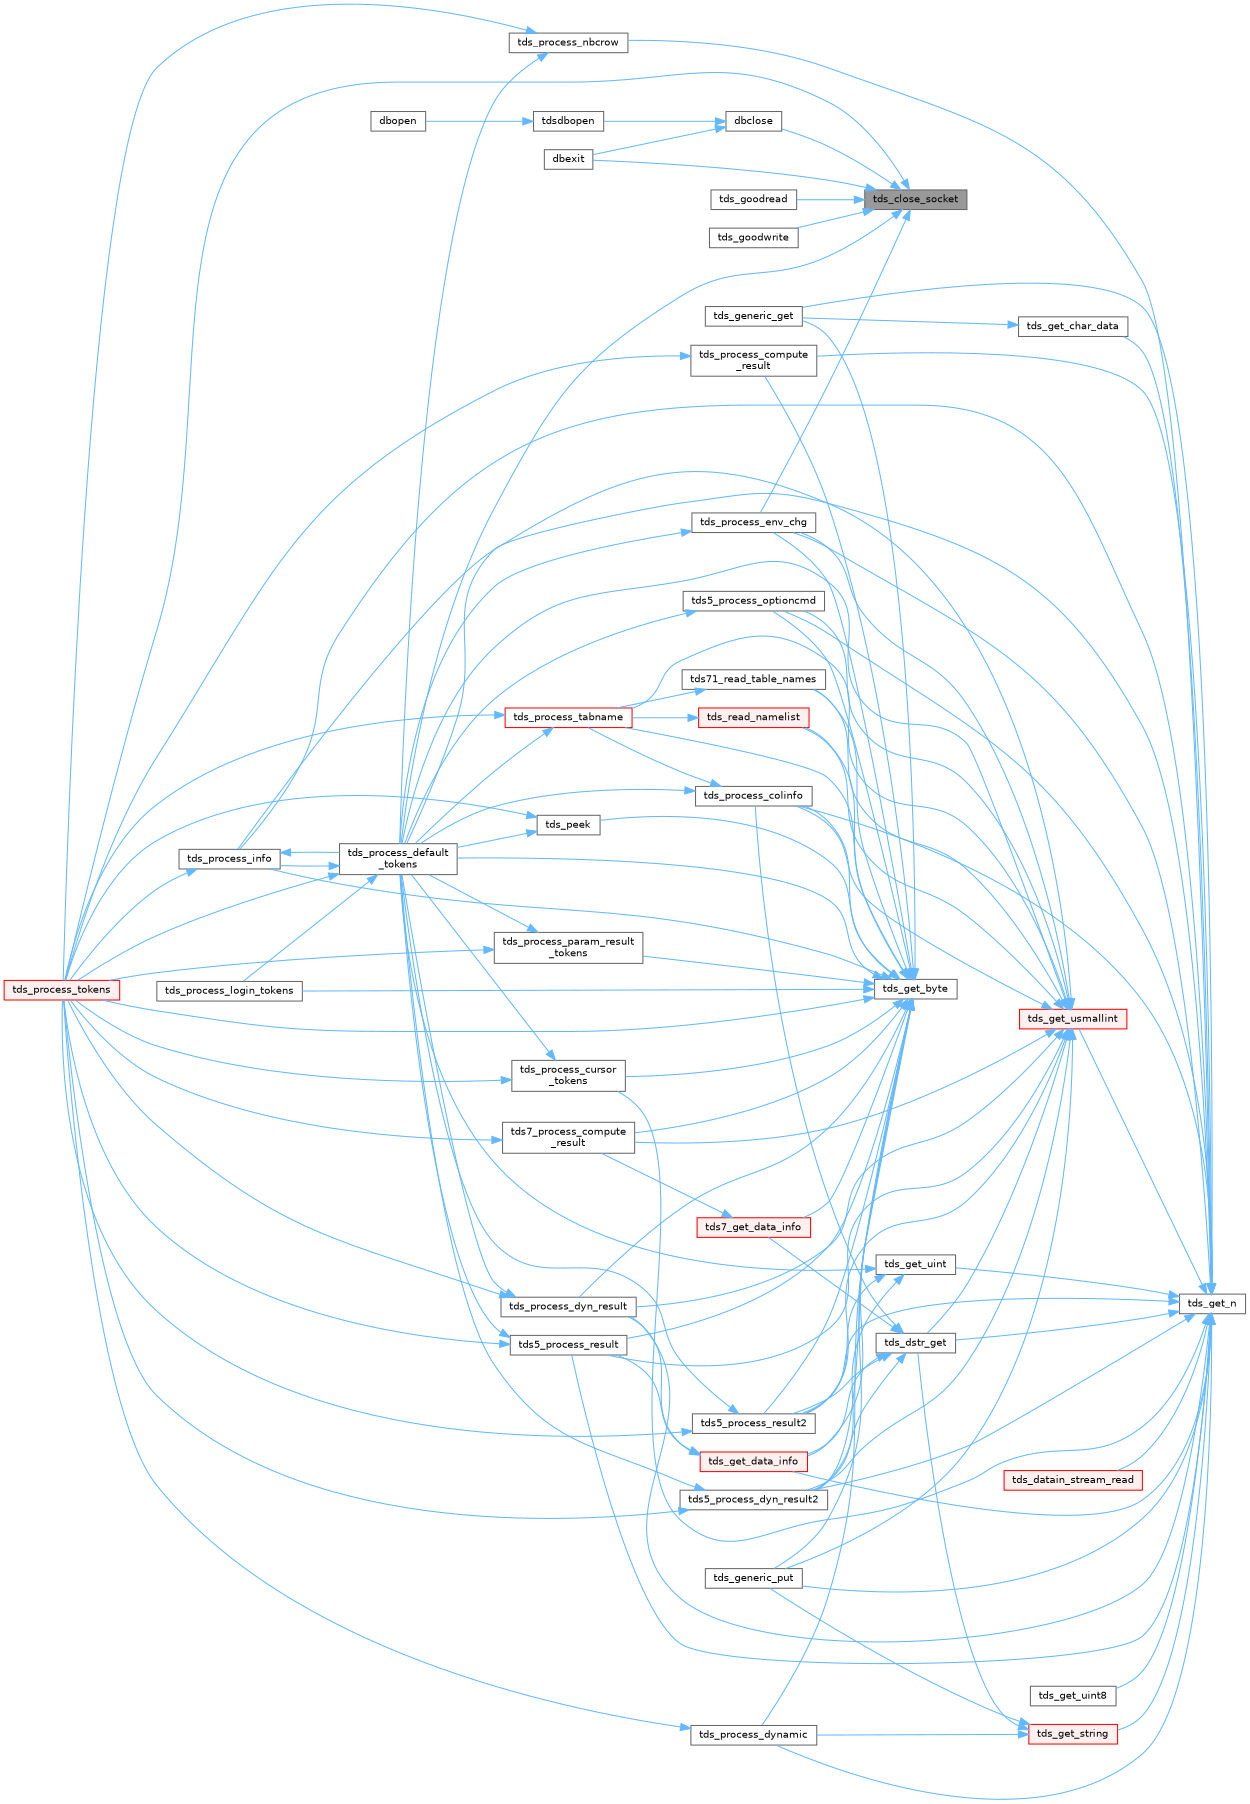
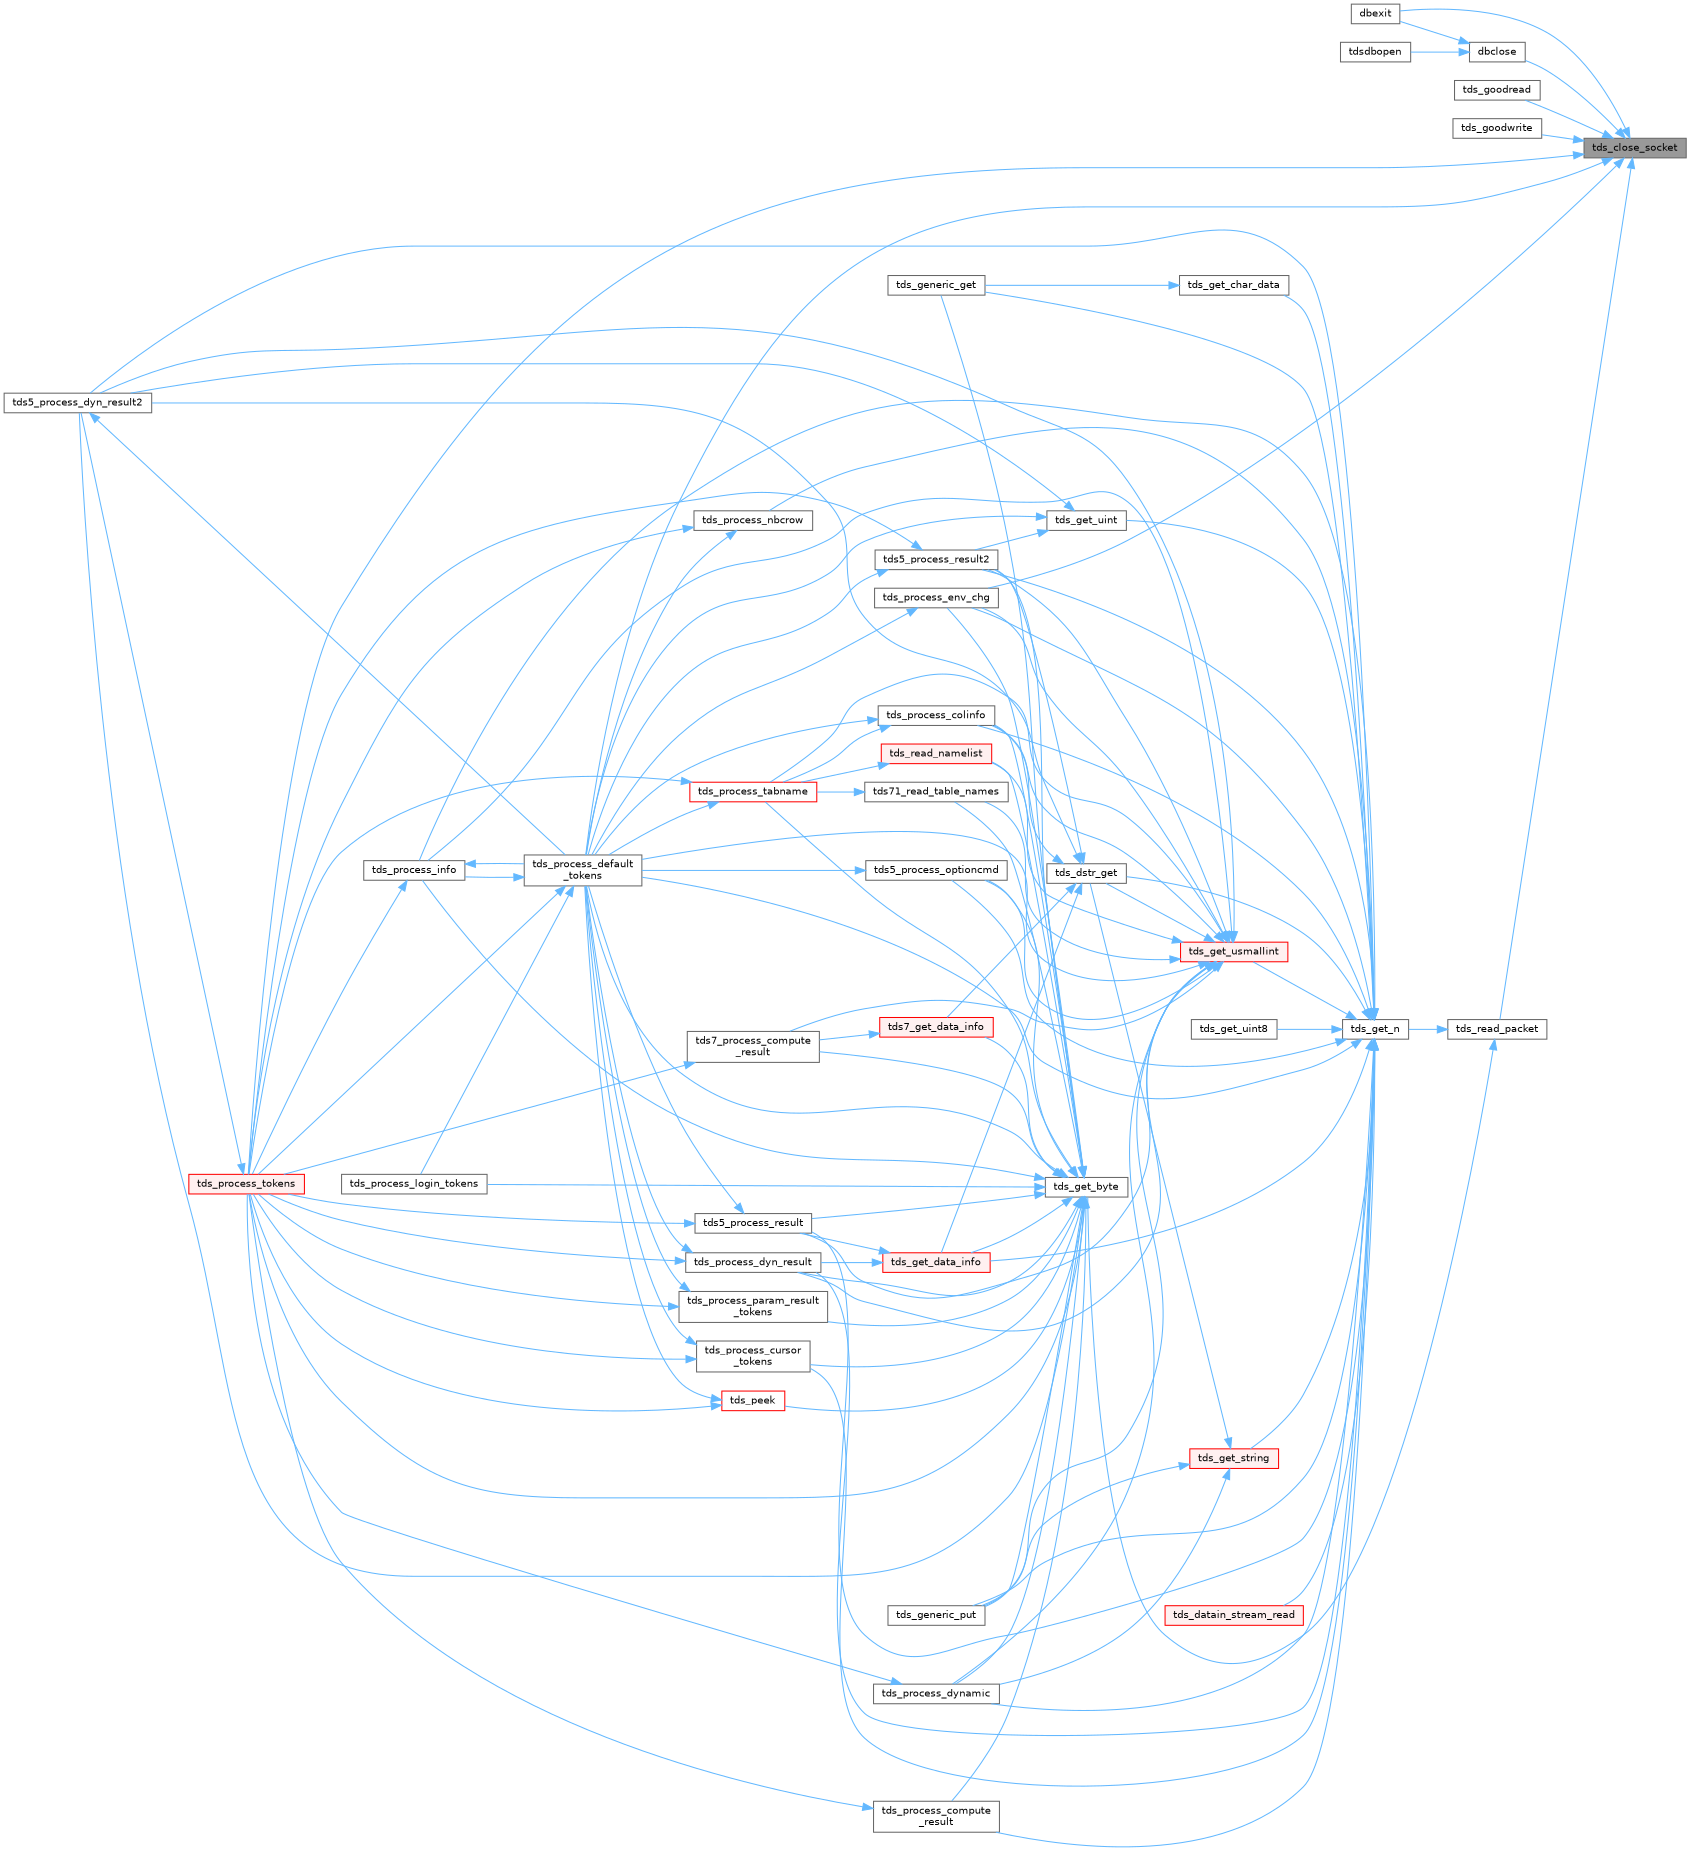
(398, 121) -> none
(569, 825) -> (753, 1401)
none -> (1497, 1029)
none -> (1152, 1331)
(212, 1439) -> (161, 788)
